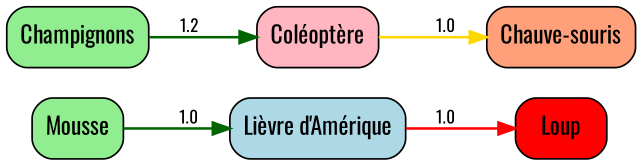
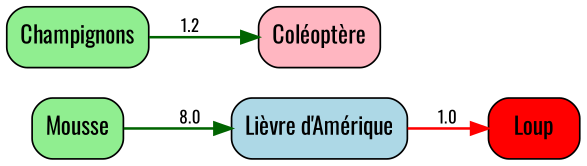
(561, 37) -> none
(189, 119) -> (190, 119)
